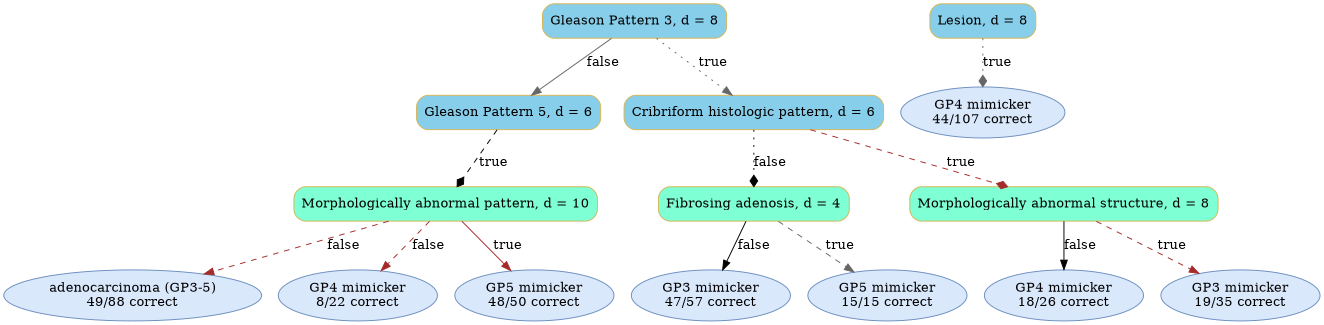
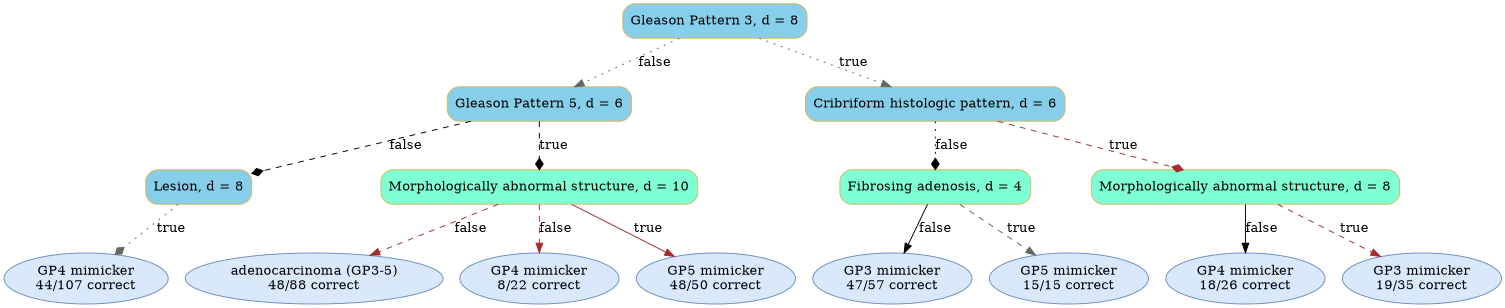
(575, 64) -> (631, 61)
none -> (367, 146)
(446, 204) -> (539, 187)
(133, 302) -> (314, 285)
